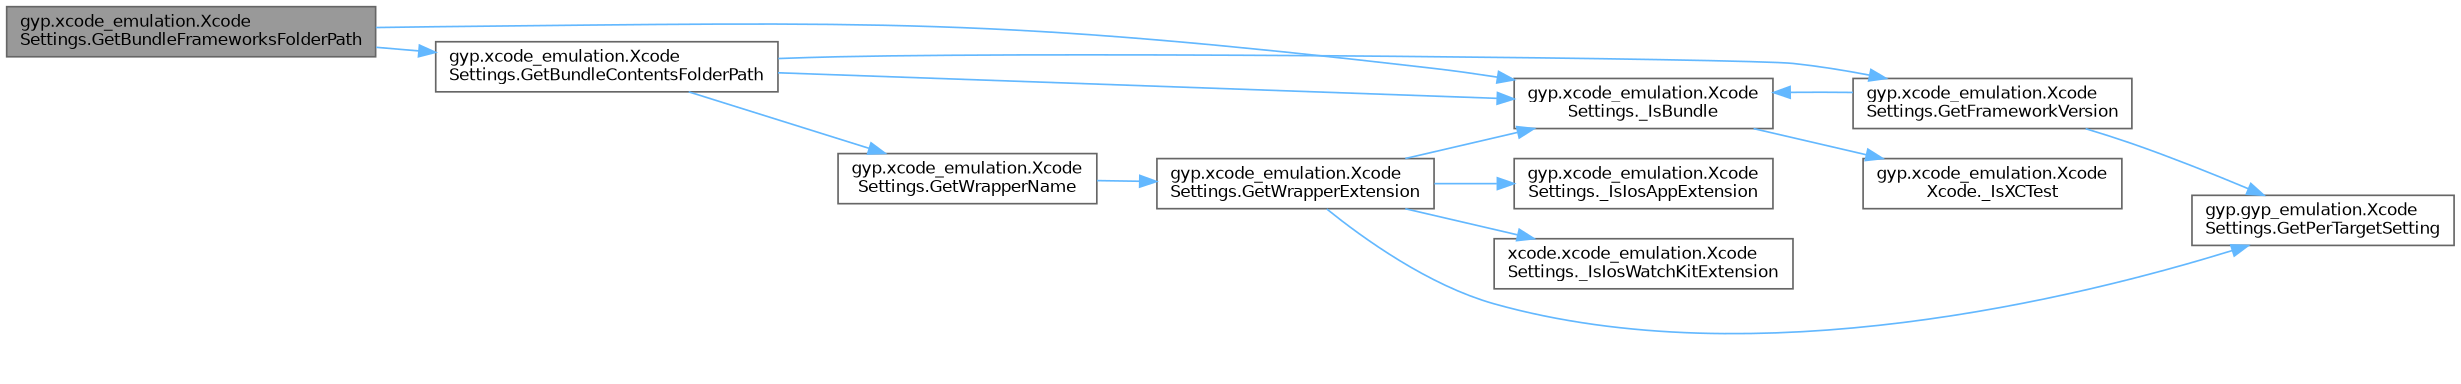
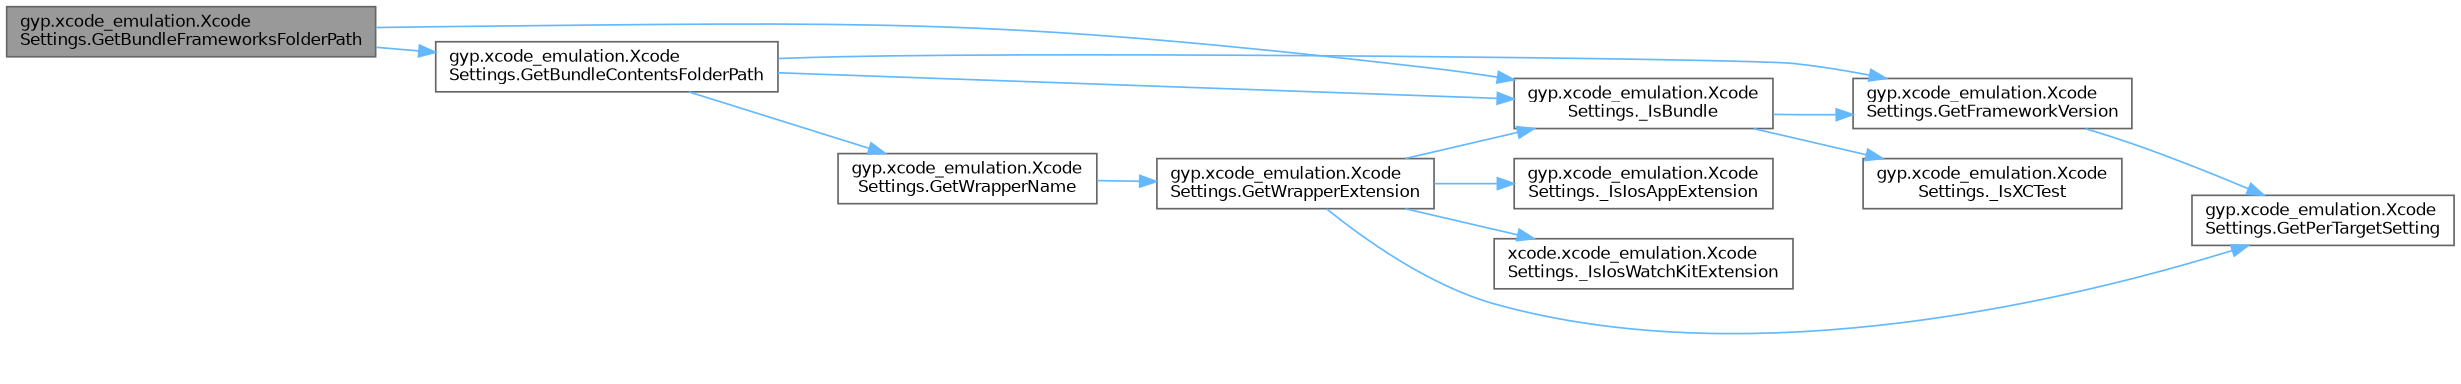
(1822, 92) -> (1805, 115)
(1992, 184) -> (1992, 184)
(2323, 220) -> (2323, 220)
